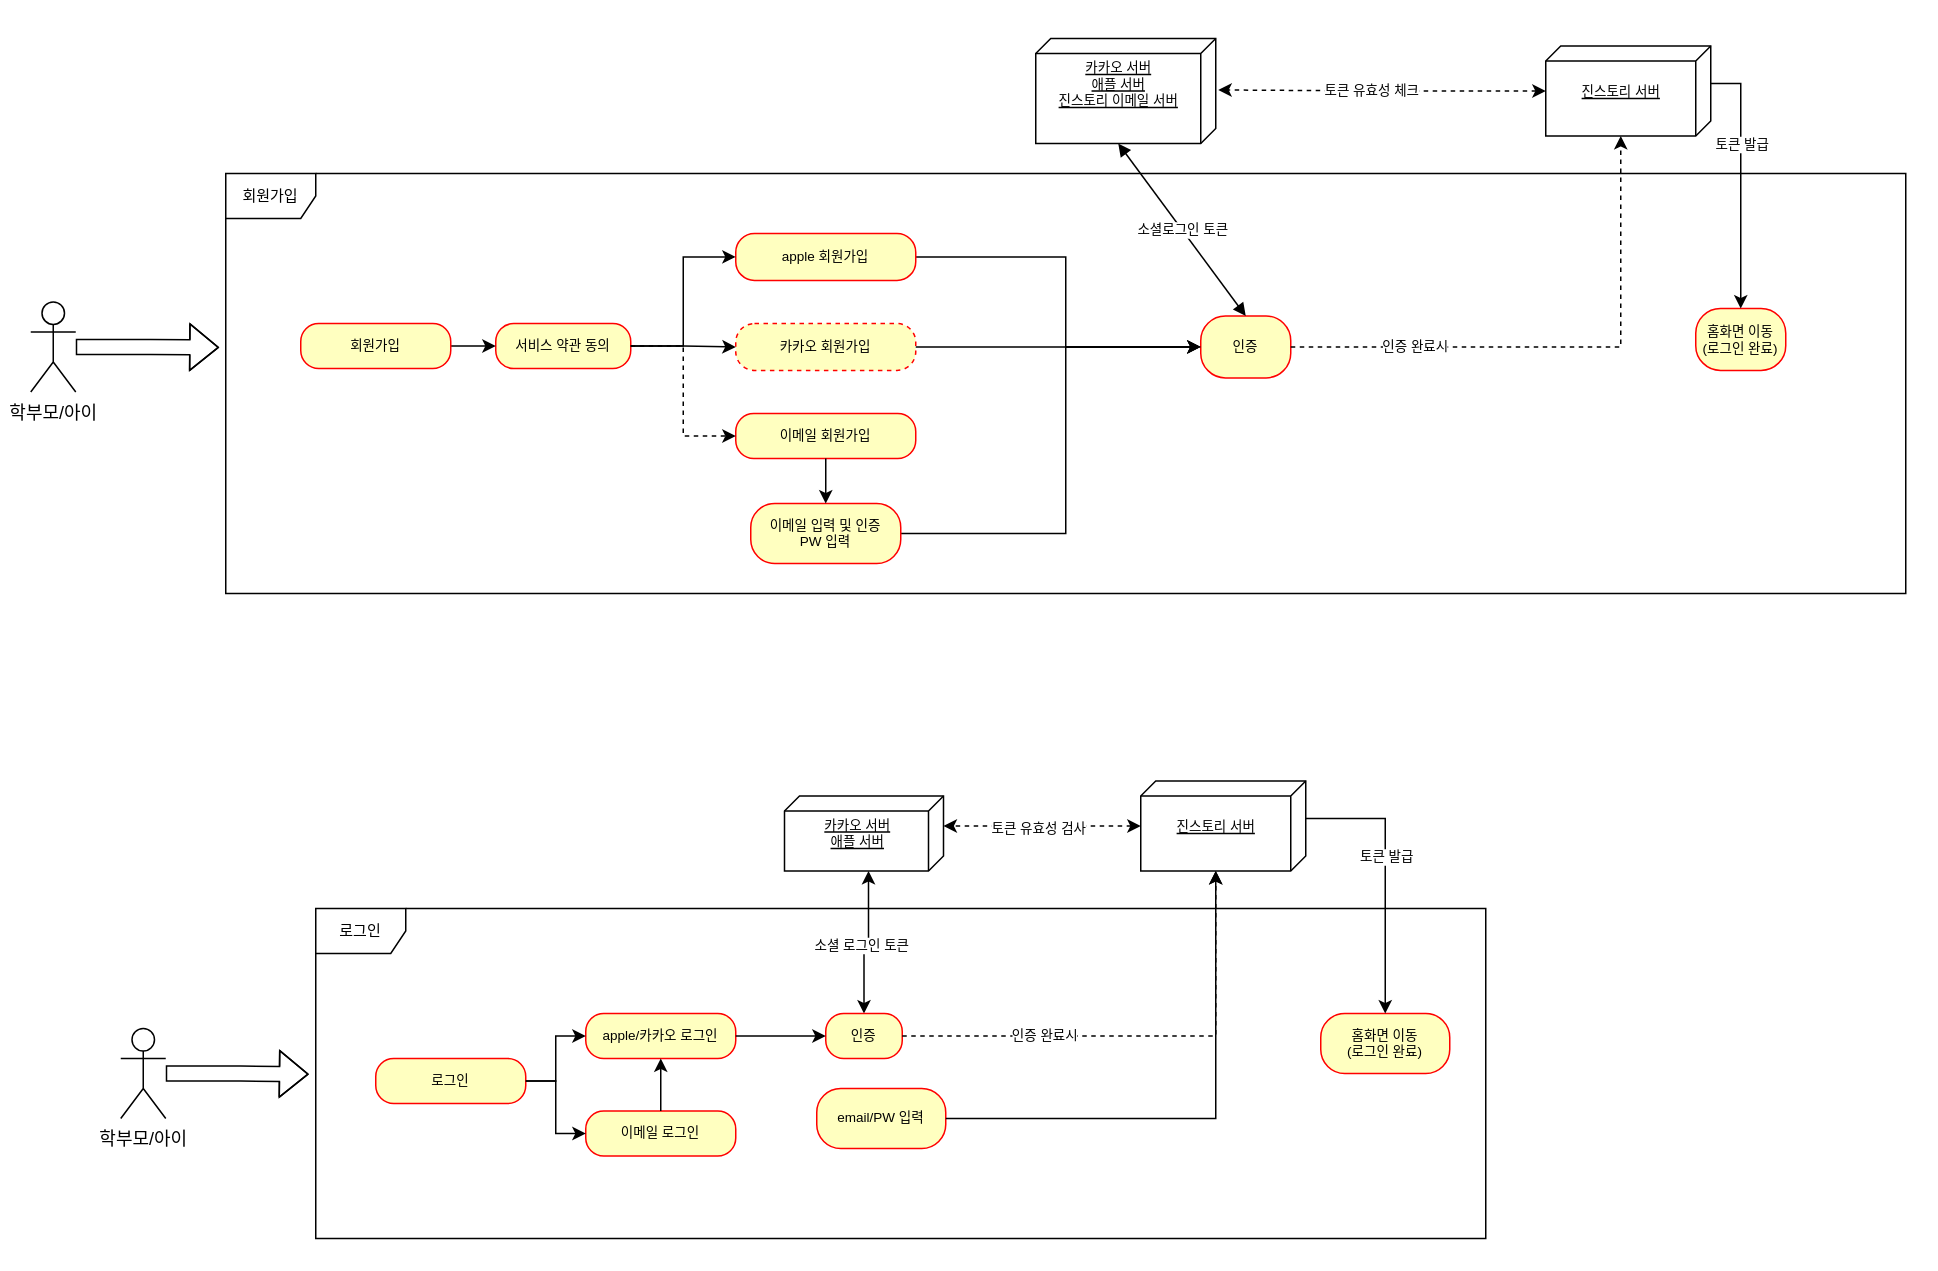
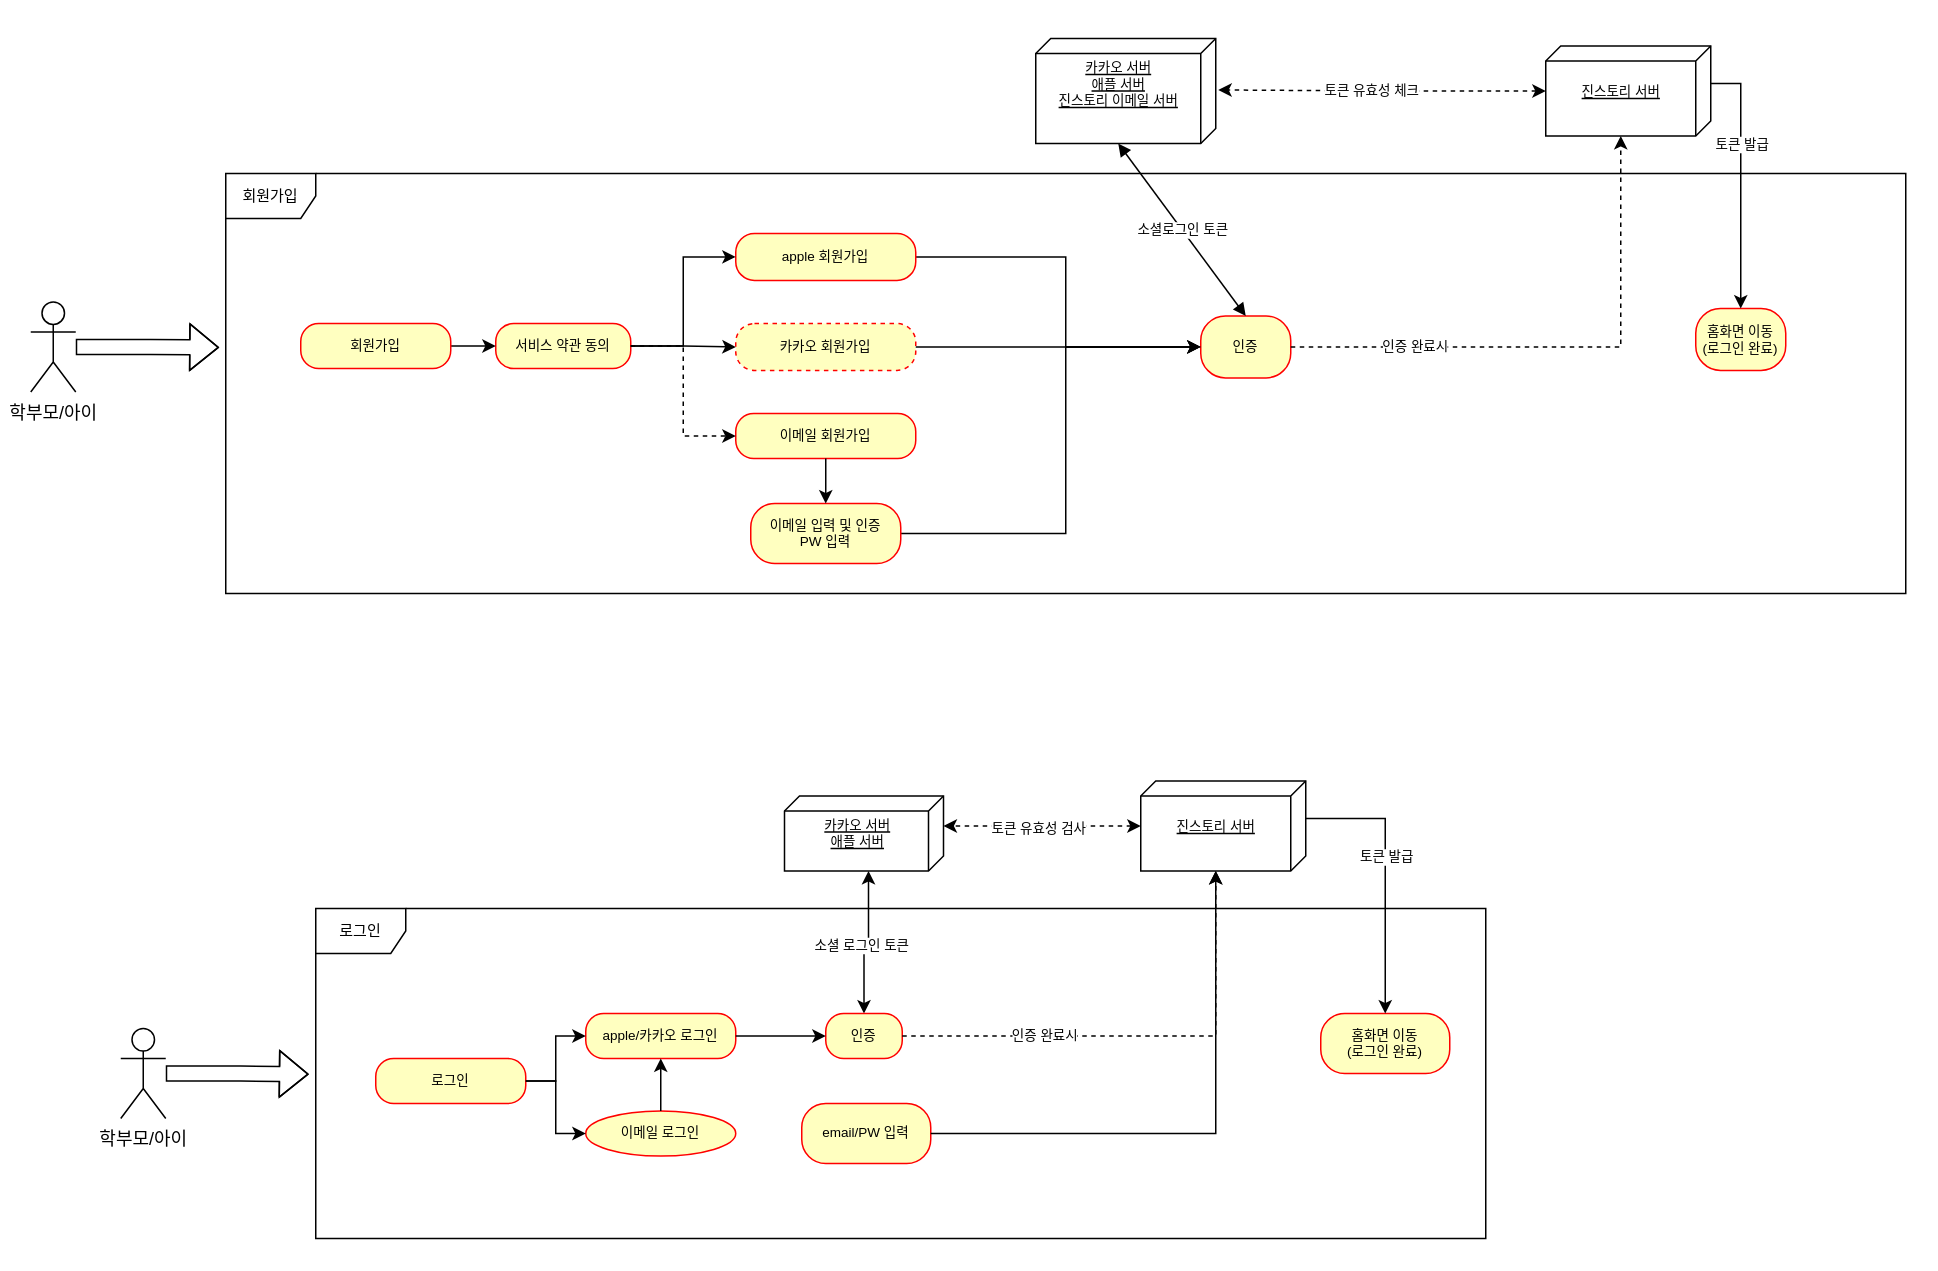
(881, 1118) -> (866, 1133)
(661, 1133) -> (661, 1133)
